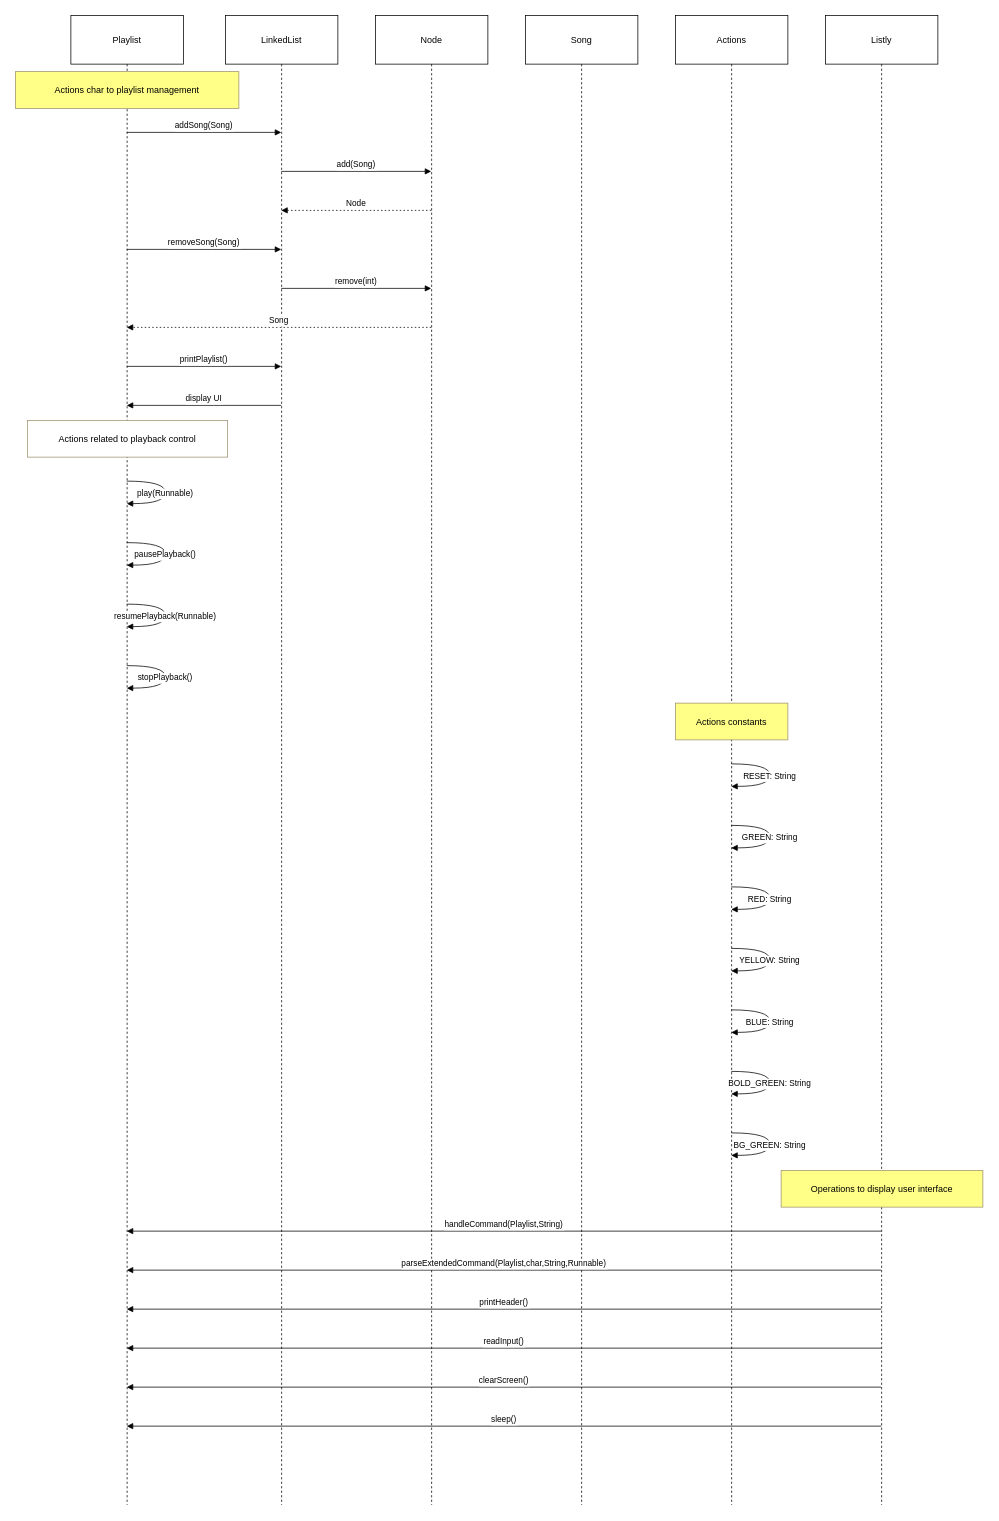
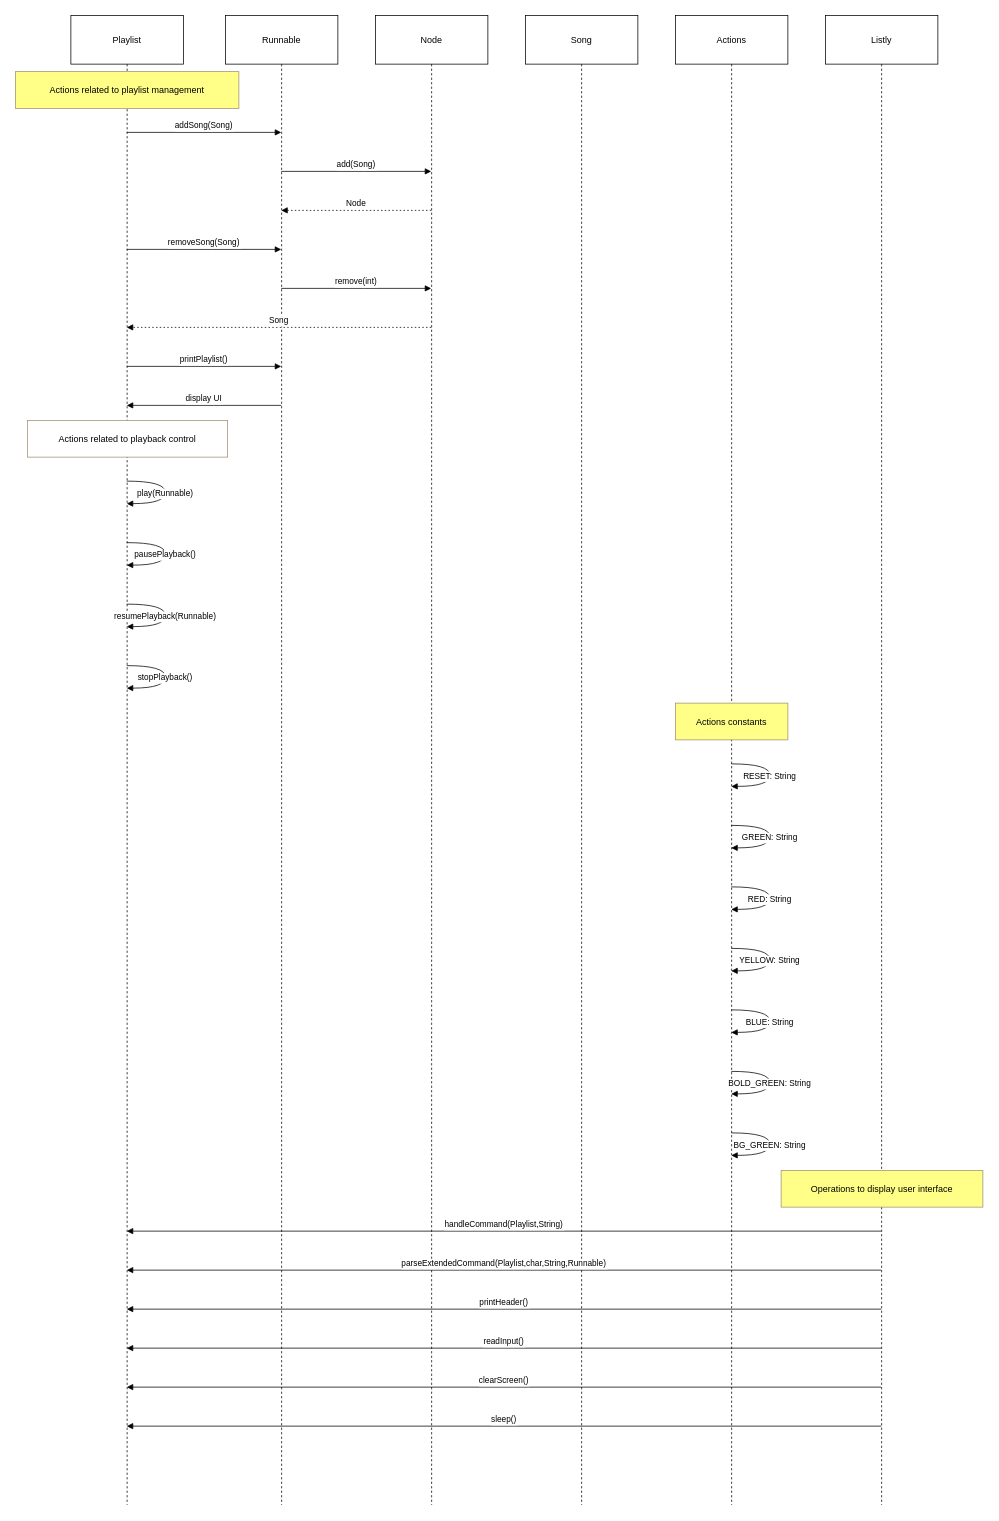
(282, 40) -> (282, 40)
(127, 90) -> (127, 90)
